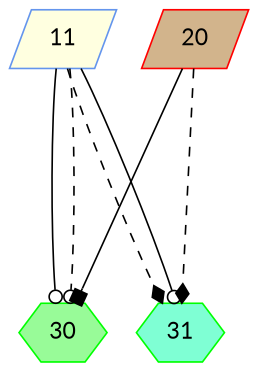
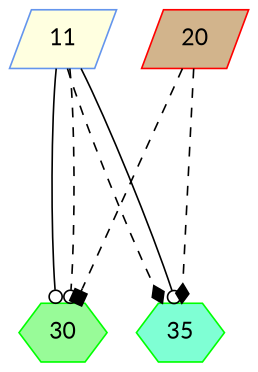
(137, 167) -> (137, 167)
(180, 333) -> (180, 333)
